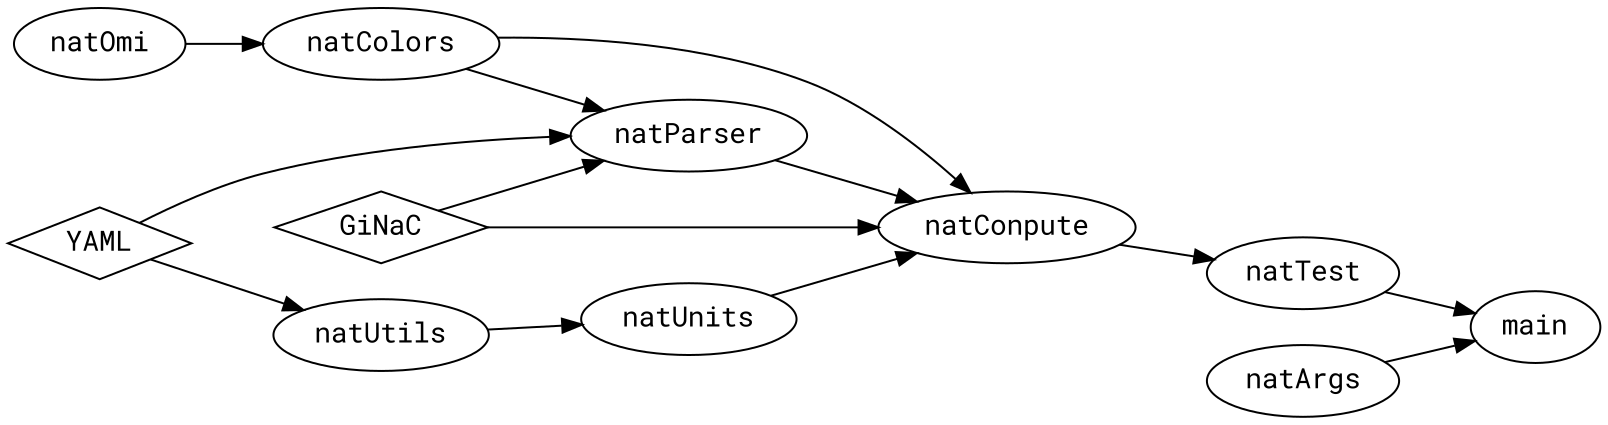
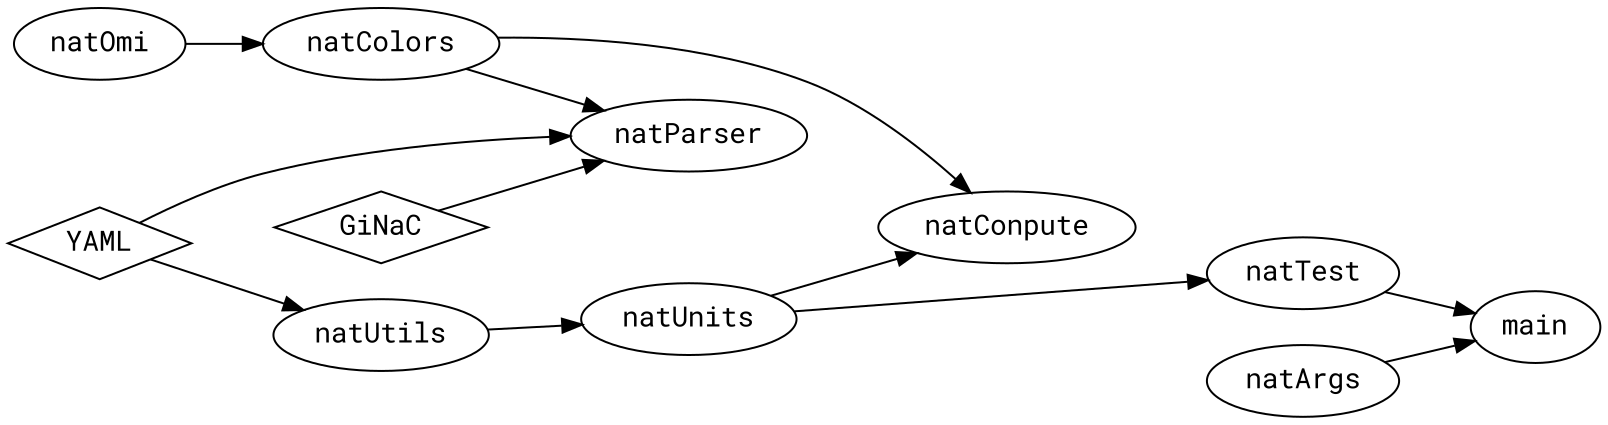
(836, 178) -> none
(673, 227) -> none
(1157, 251) -> (991, 297)
